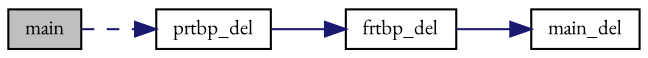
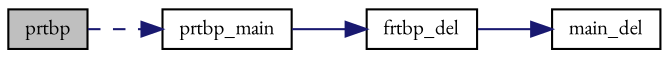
(45, 29) -> (48, 29)
(214, 29) -> (227, 29)
